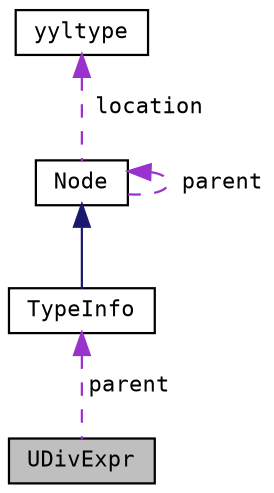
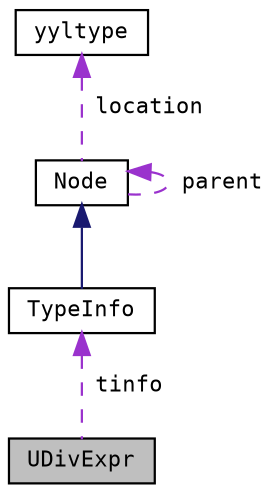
(123, 386) -> (123, 386)
